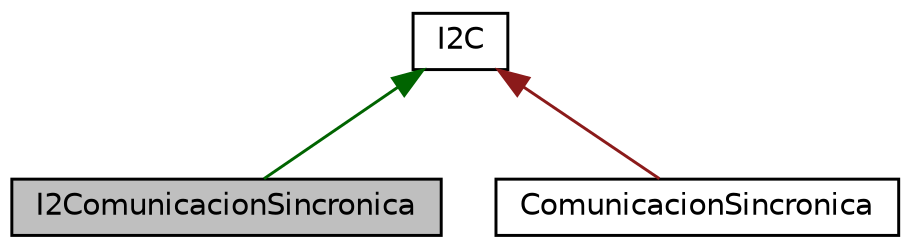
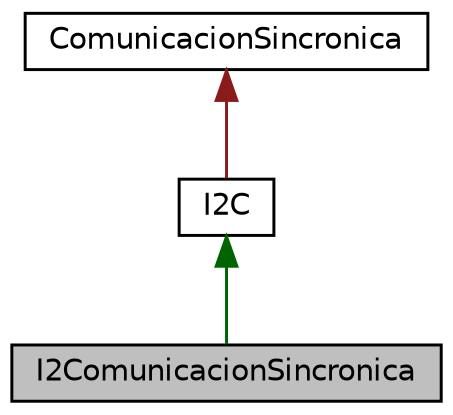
(591, 133) -> (227, 140)
